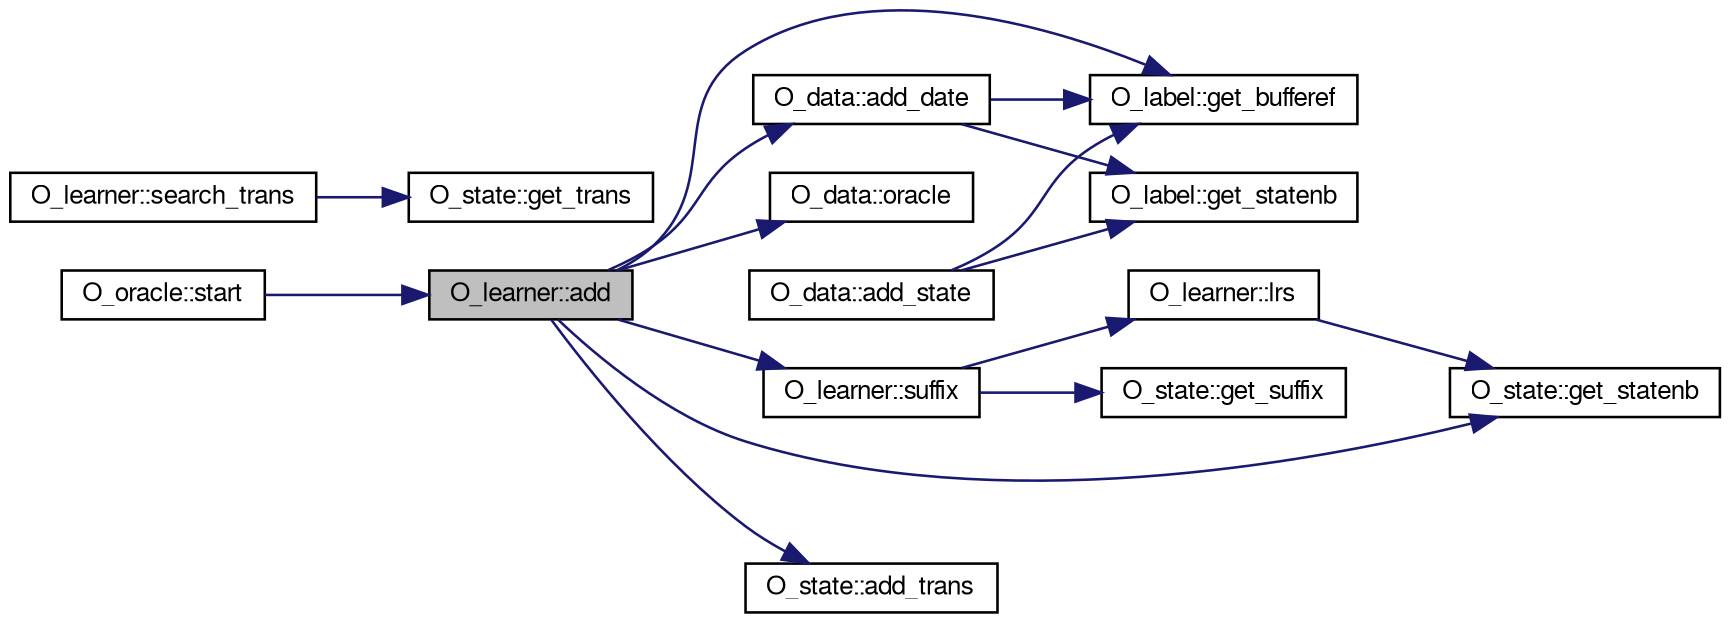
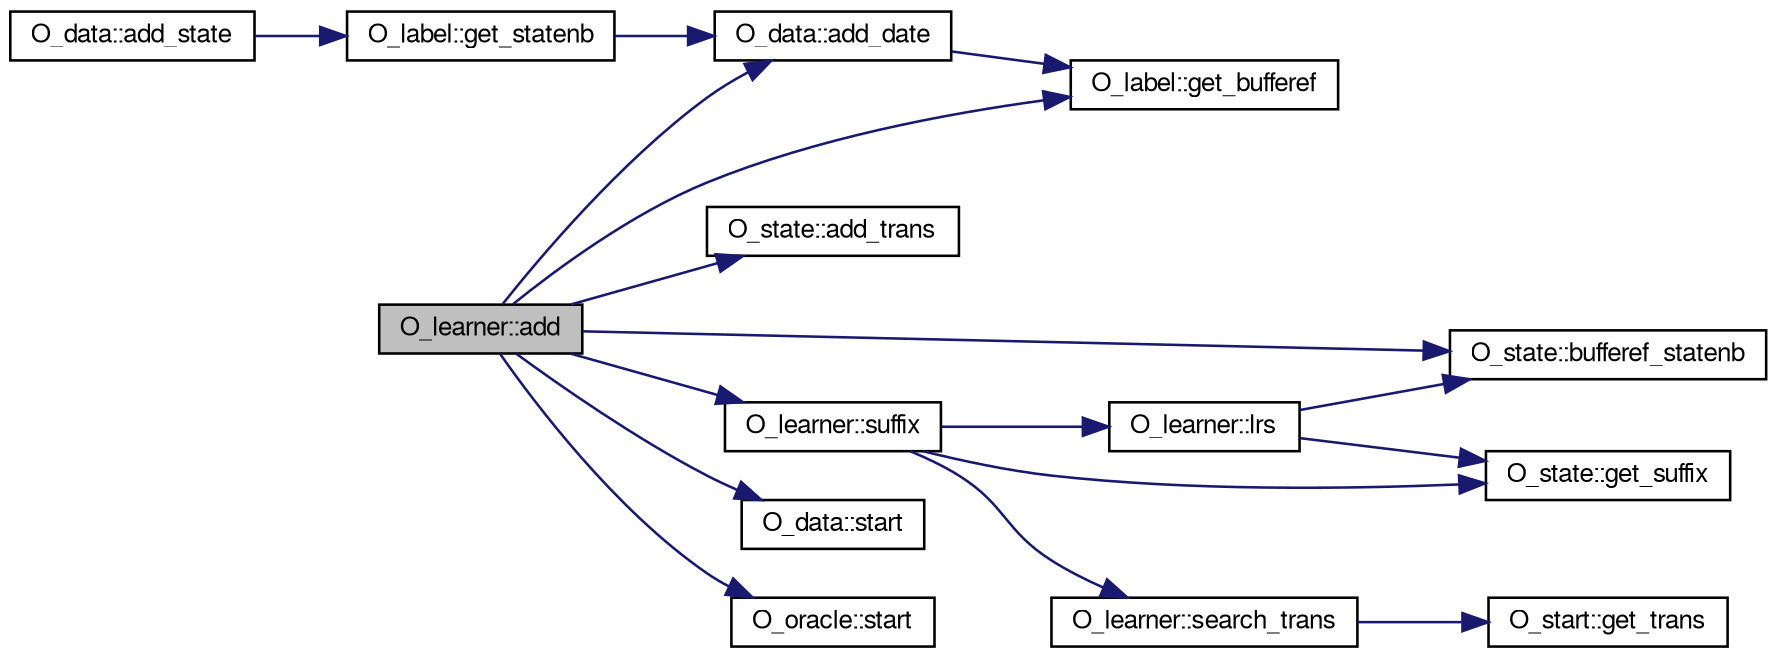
(1035, 145) -> (651, 36)
(531, 197) -> (1608, 622)
(872, 197) -> (833, 524)
(1037, 207) -> none
(334, 295) -> (603, 482)
(1585, 393) -> (1608, 355)
none -> (1380, 448)
none -> (1007, 519)
